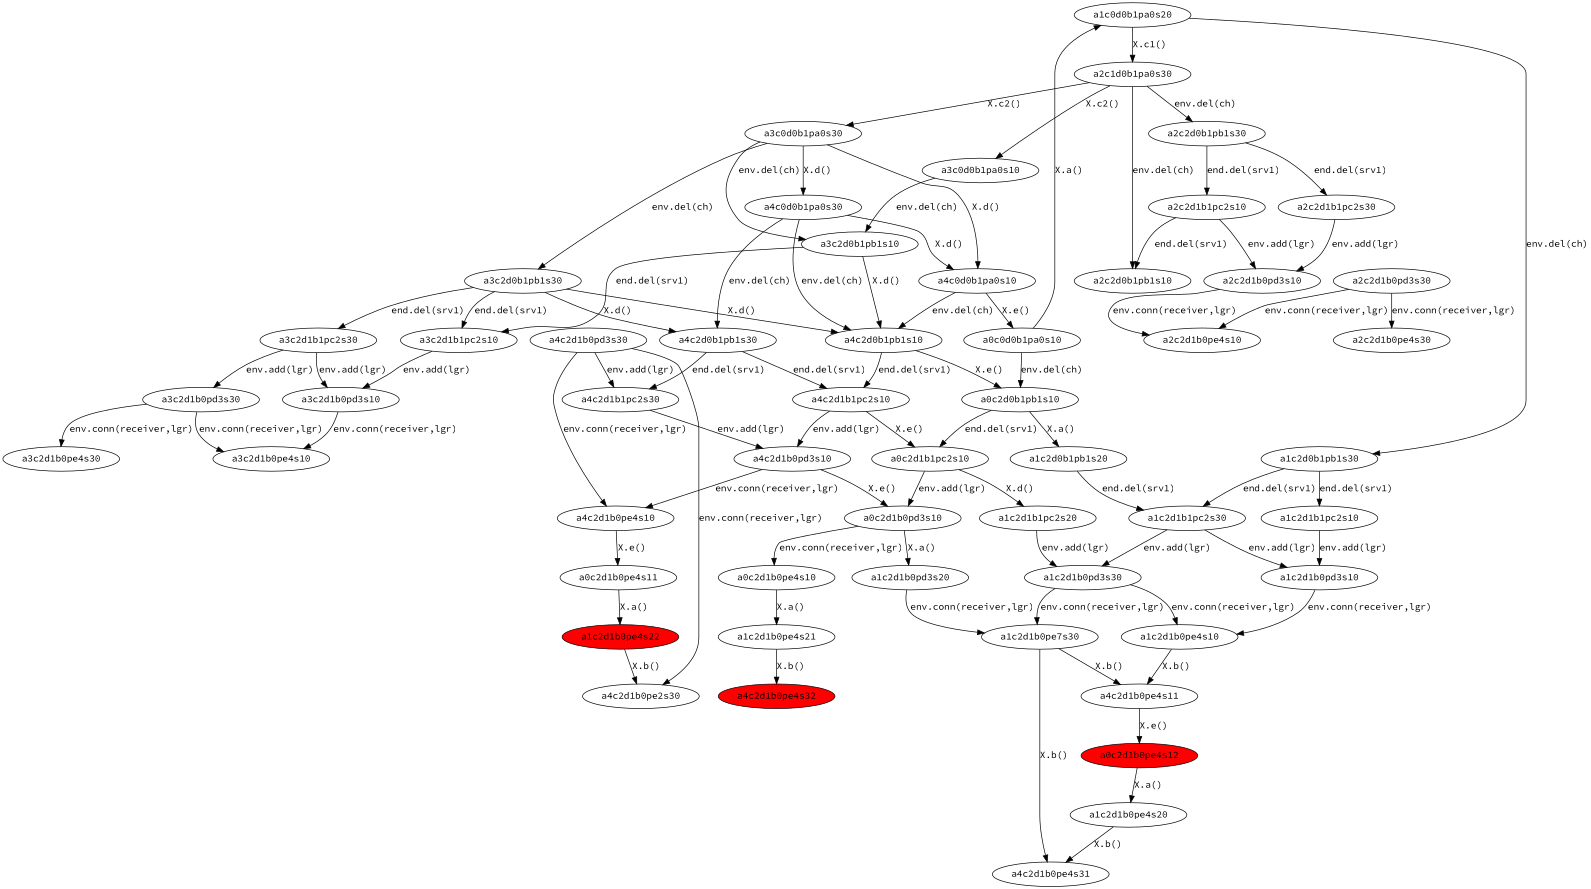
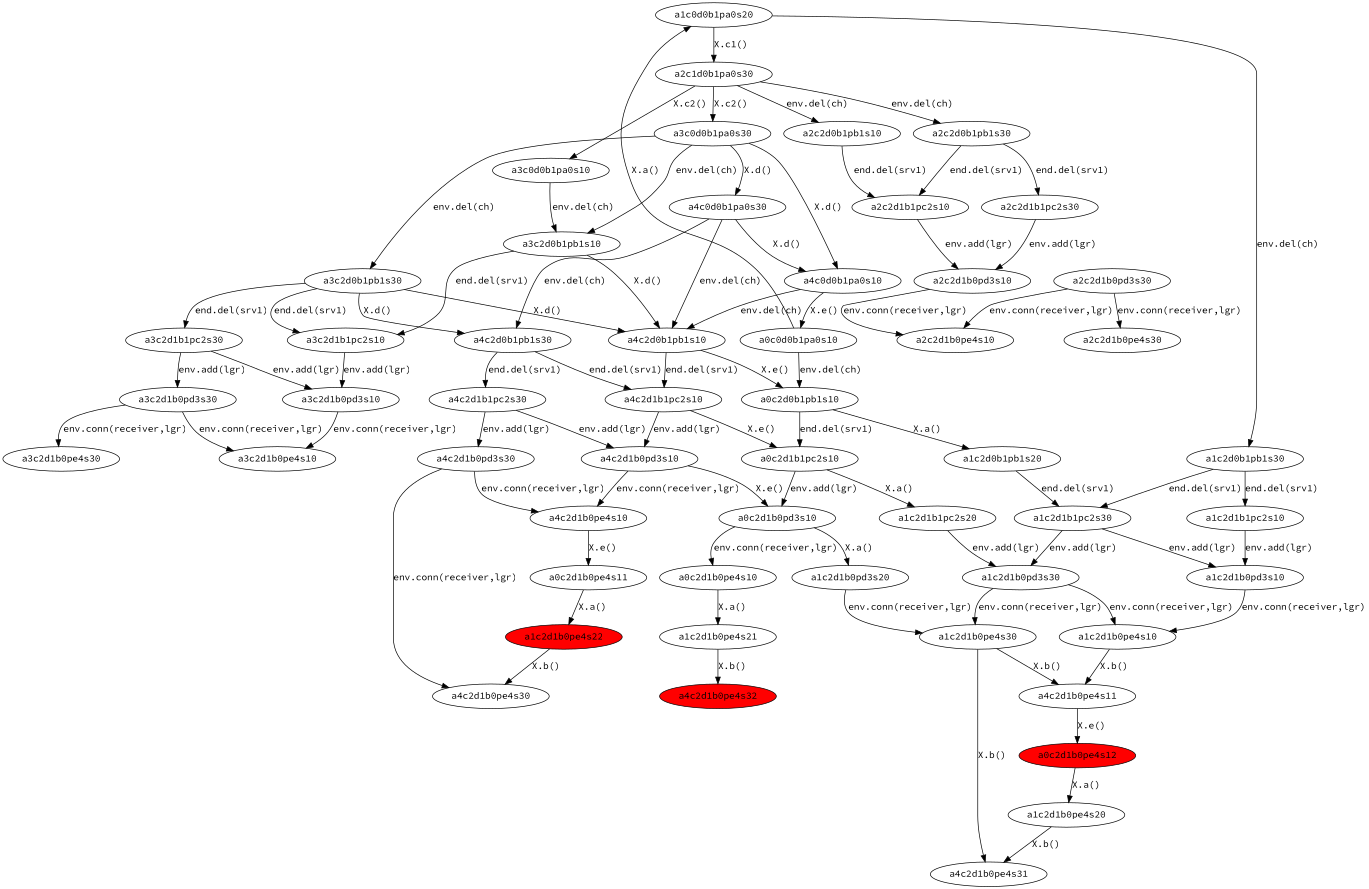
(1151, 235) -> (848, 174)
(603, 367) -> (482, 426)
(1020, 489) -> (899, 489)
(1040, 637) -> (978, 637)
(641, 696) -> (491, 696)
